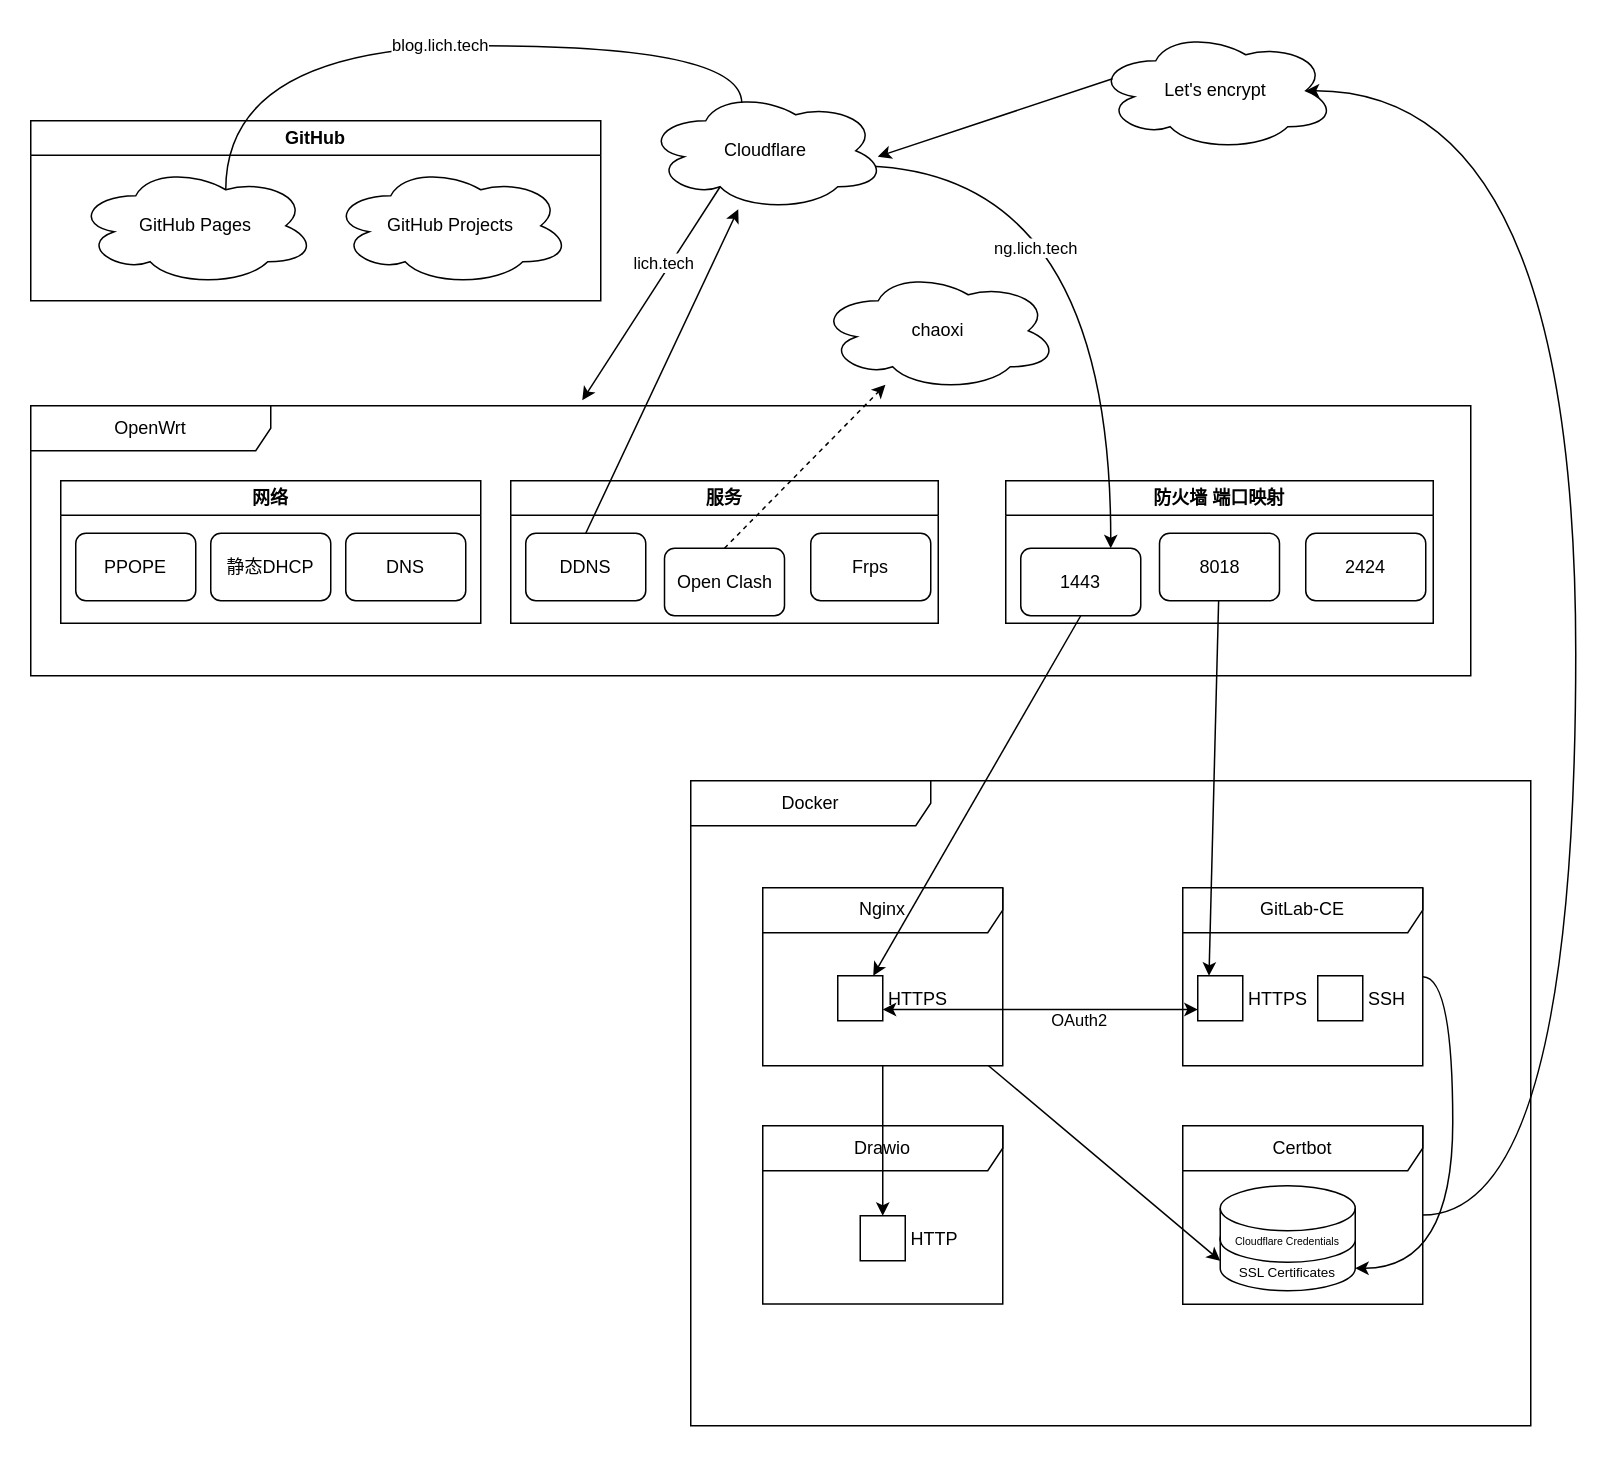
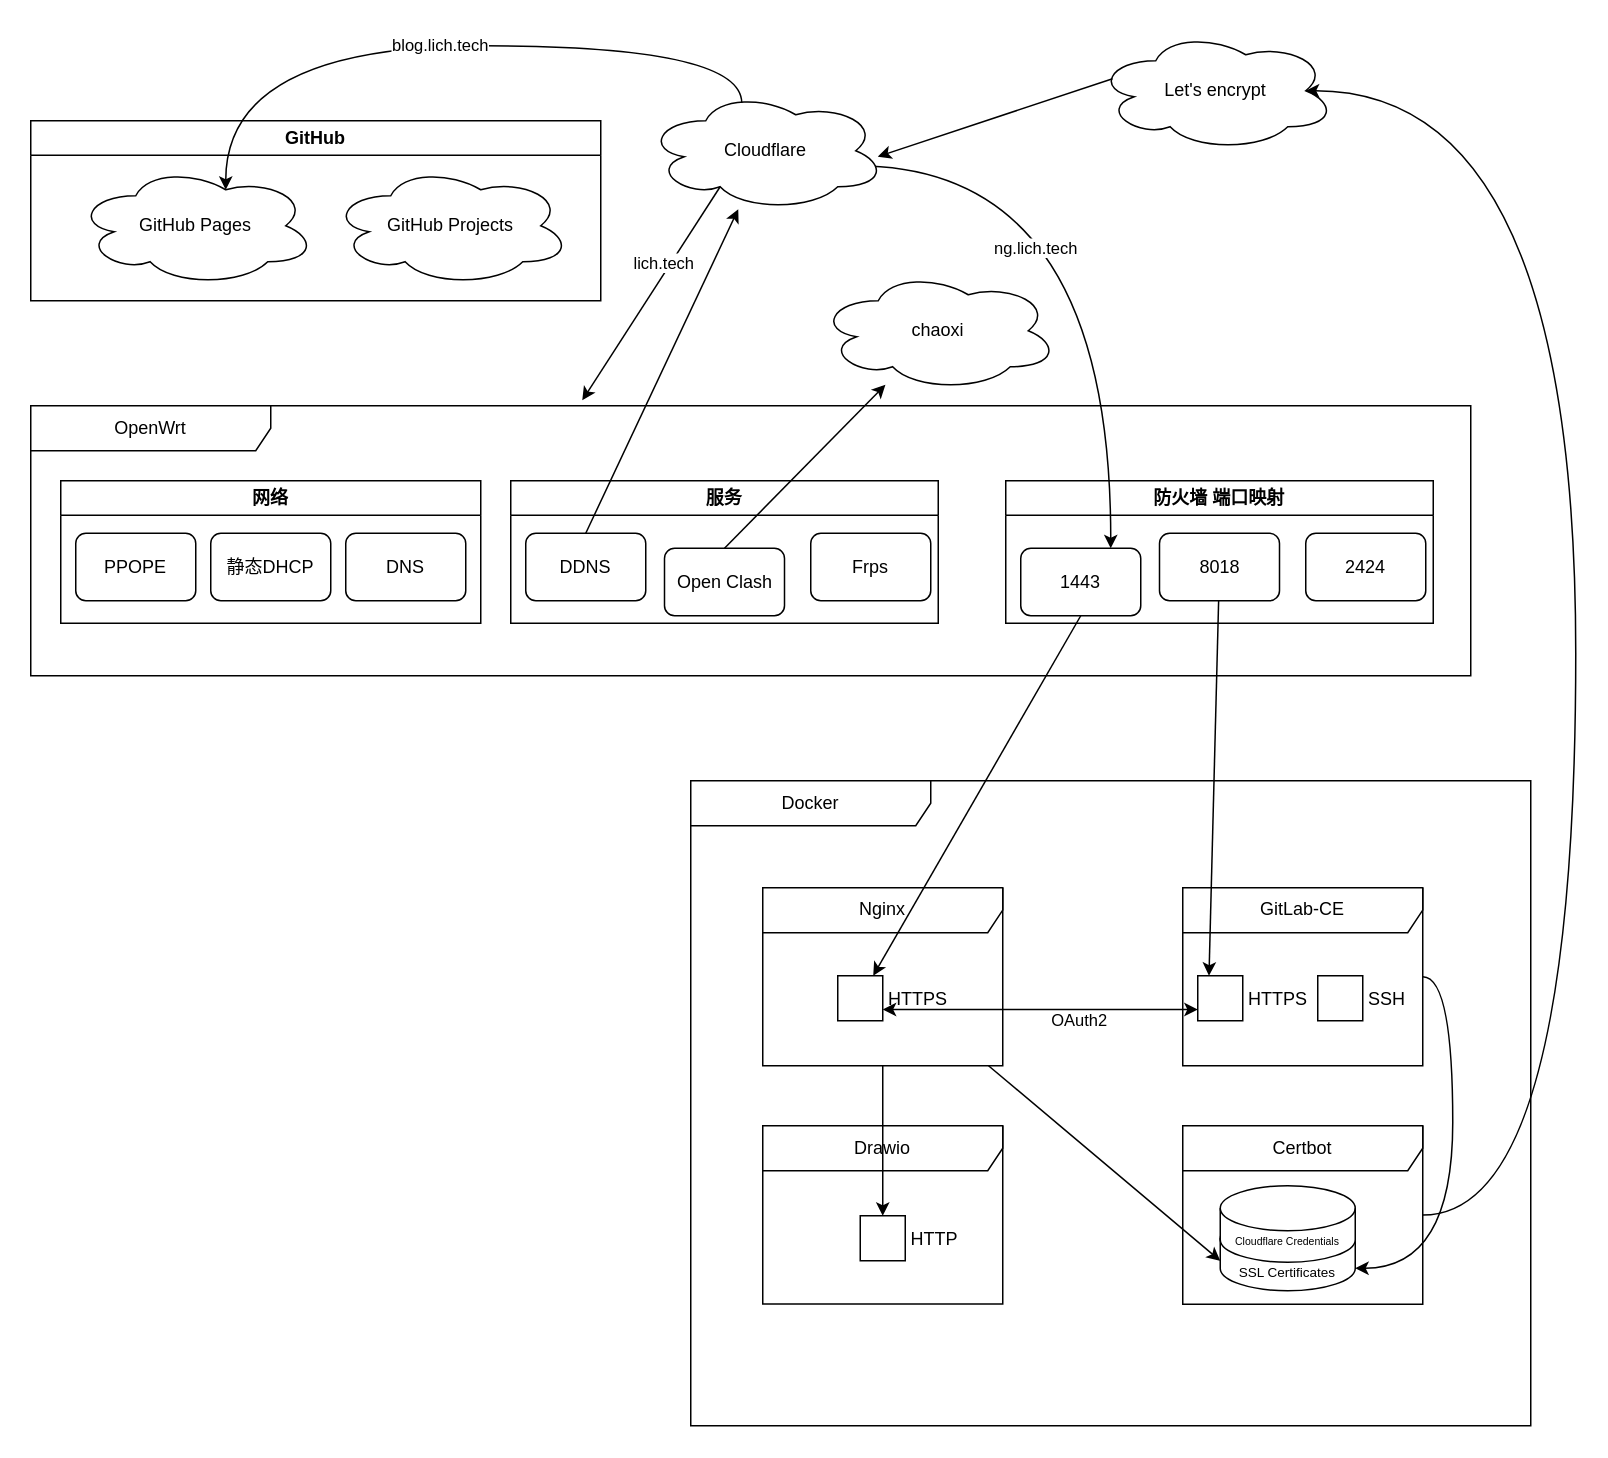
(279, 90) -> (280, 86)
(802, 469) -> (802, 469)
